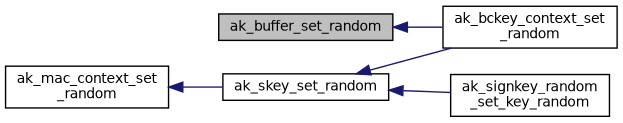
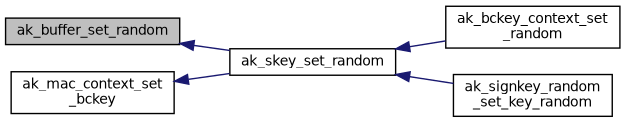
(425, 27) -> (212, 48)
(87, 87) -> (93, 93)
